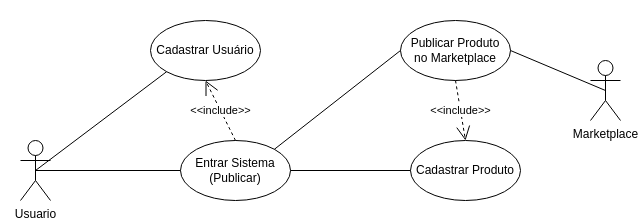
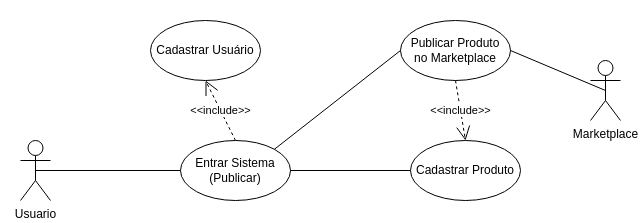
(103, 120) -> none
